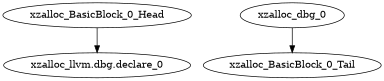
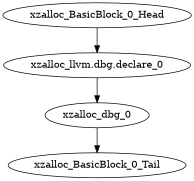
none -> (97, 87)
